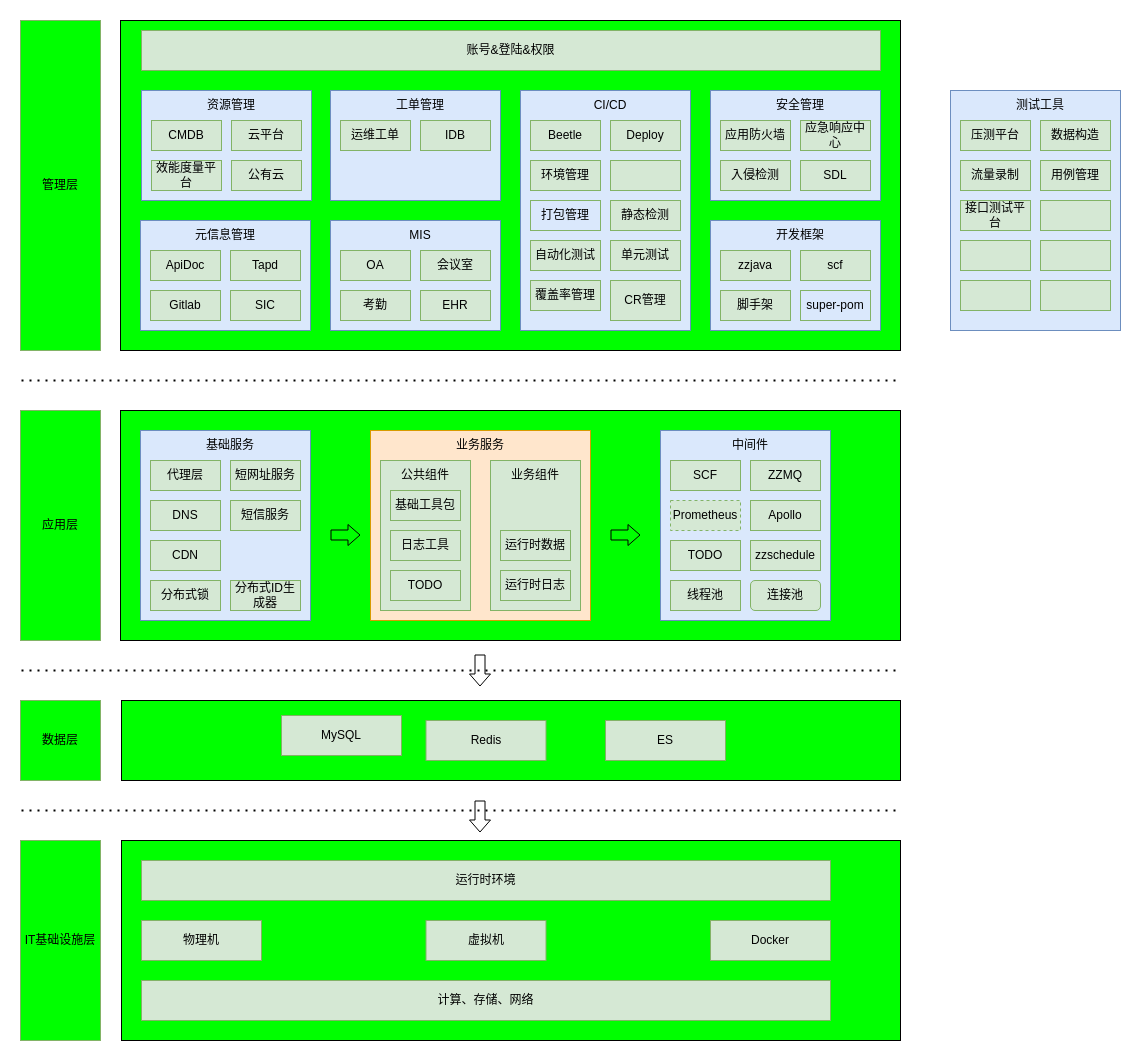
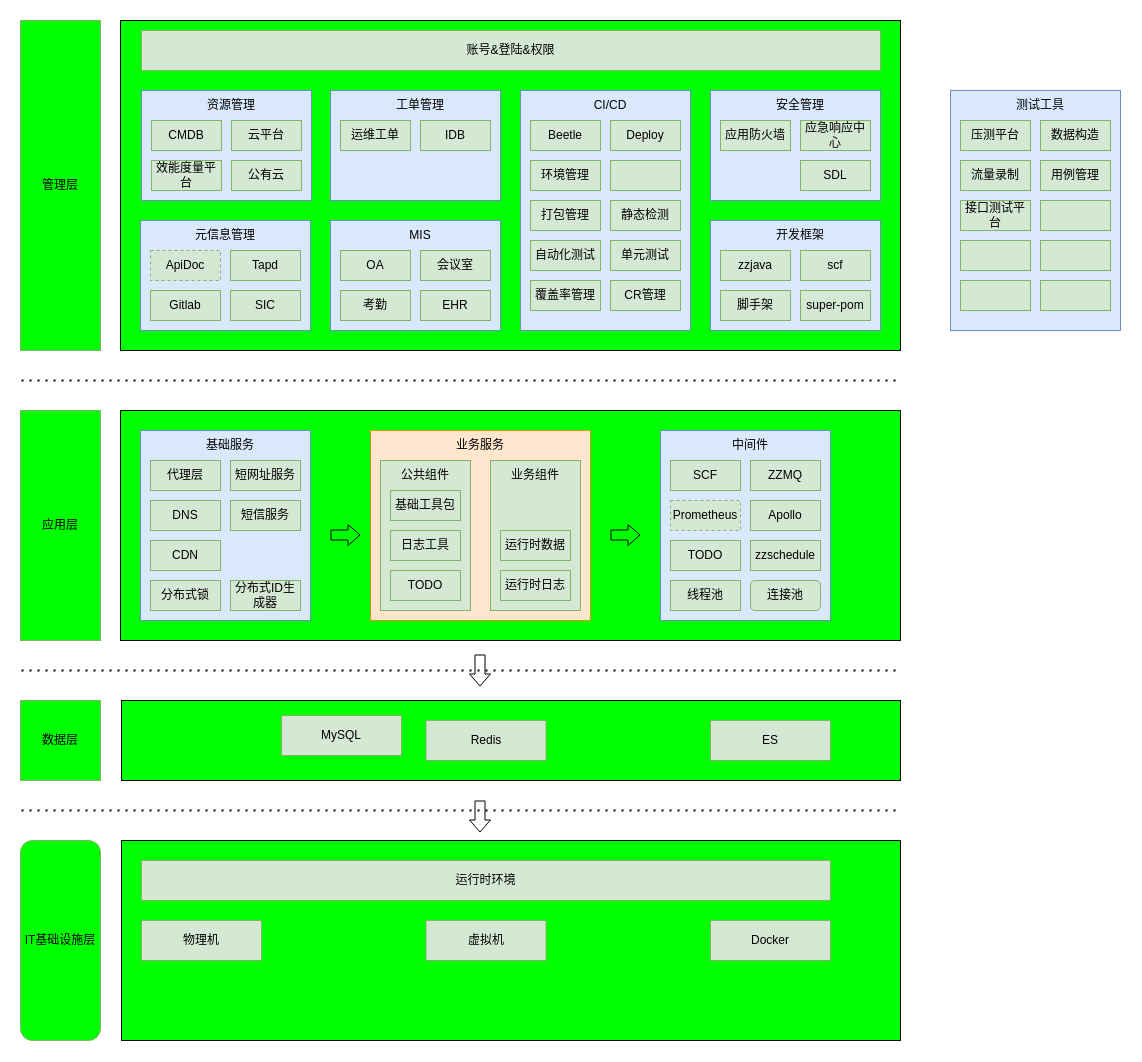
(756, 176) -> none
(566, 216) -> (566, 216)
(186, 266) -> (186, 266)
(646, 301) -> (646, 296)
(836, 306) -> (836, 306)
(666, 741) -> (771, 741)
(61, 941) -> (61, 941)
(486, 1001) -> none
